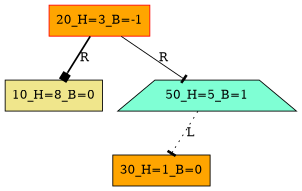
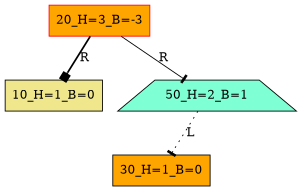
(99, 21) -> (99, 21)
(54, 96) -> (54, 96)
(207, 96) -> (207, 96)
